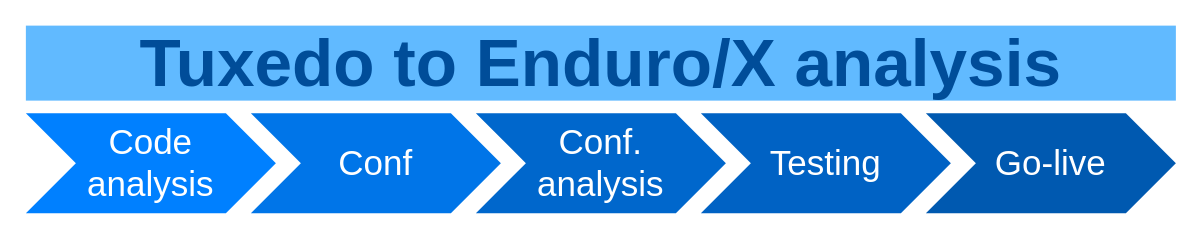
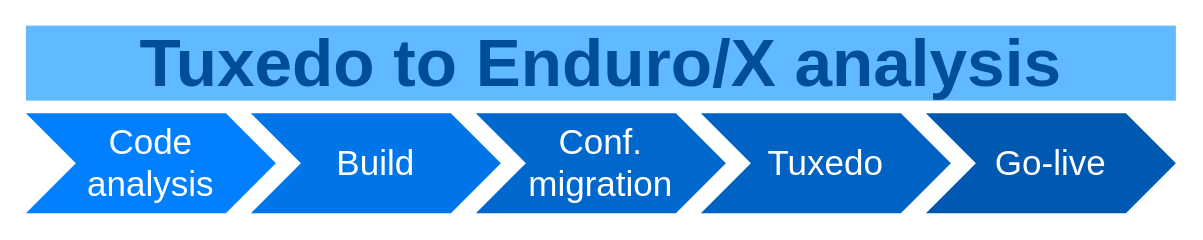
(376, 163) -> (376, 163)
(601, 163) -> (601, 163)
(826, 163) -> (826, 163)
